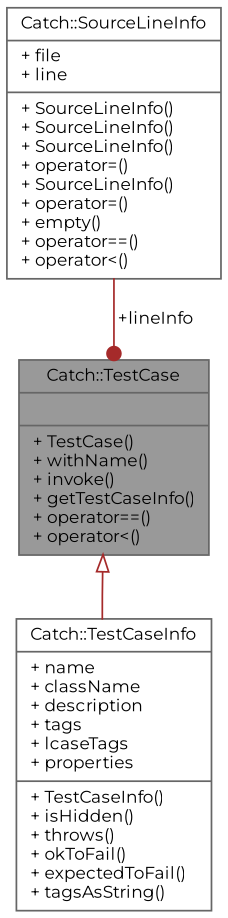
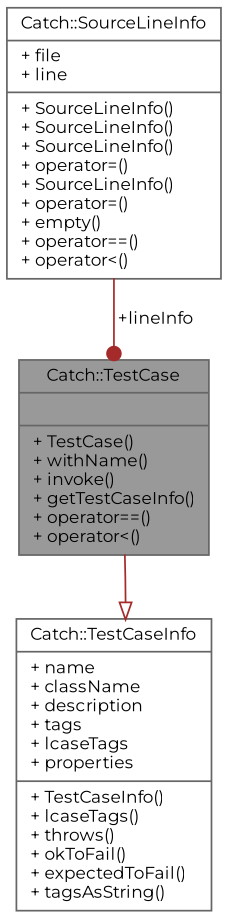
(102, 596) -> (125, 578)
(83, 817) -> (85, 817)
